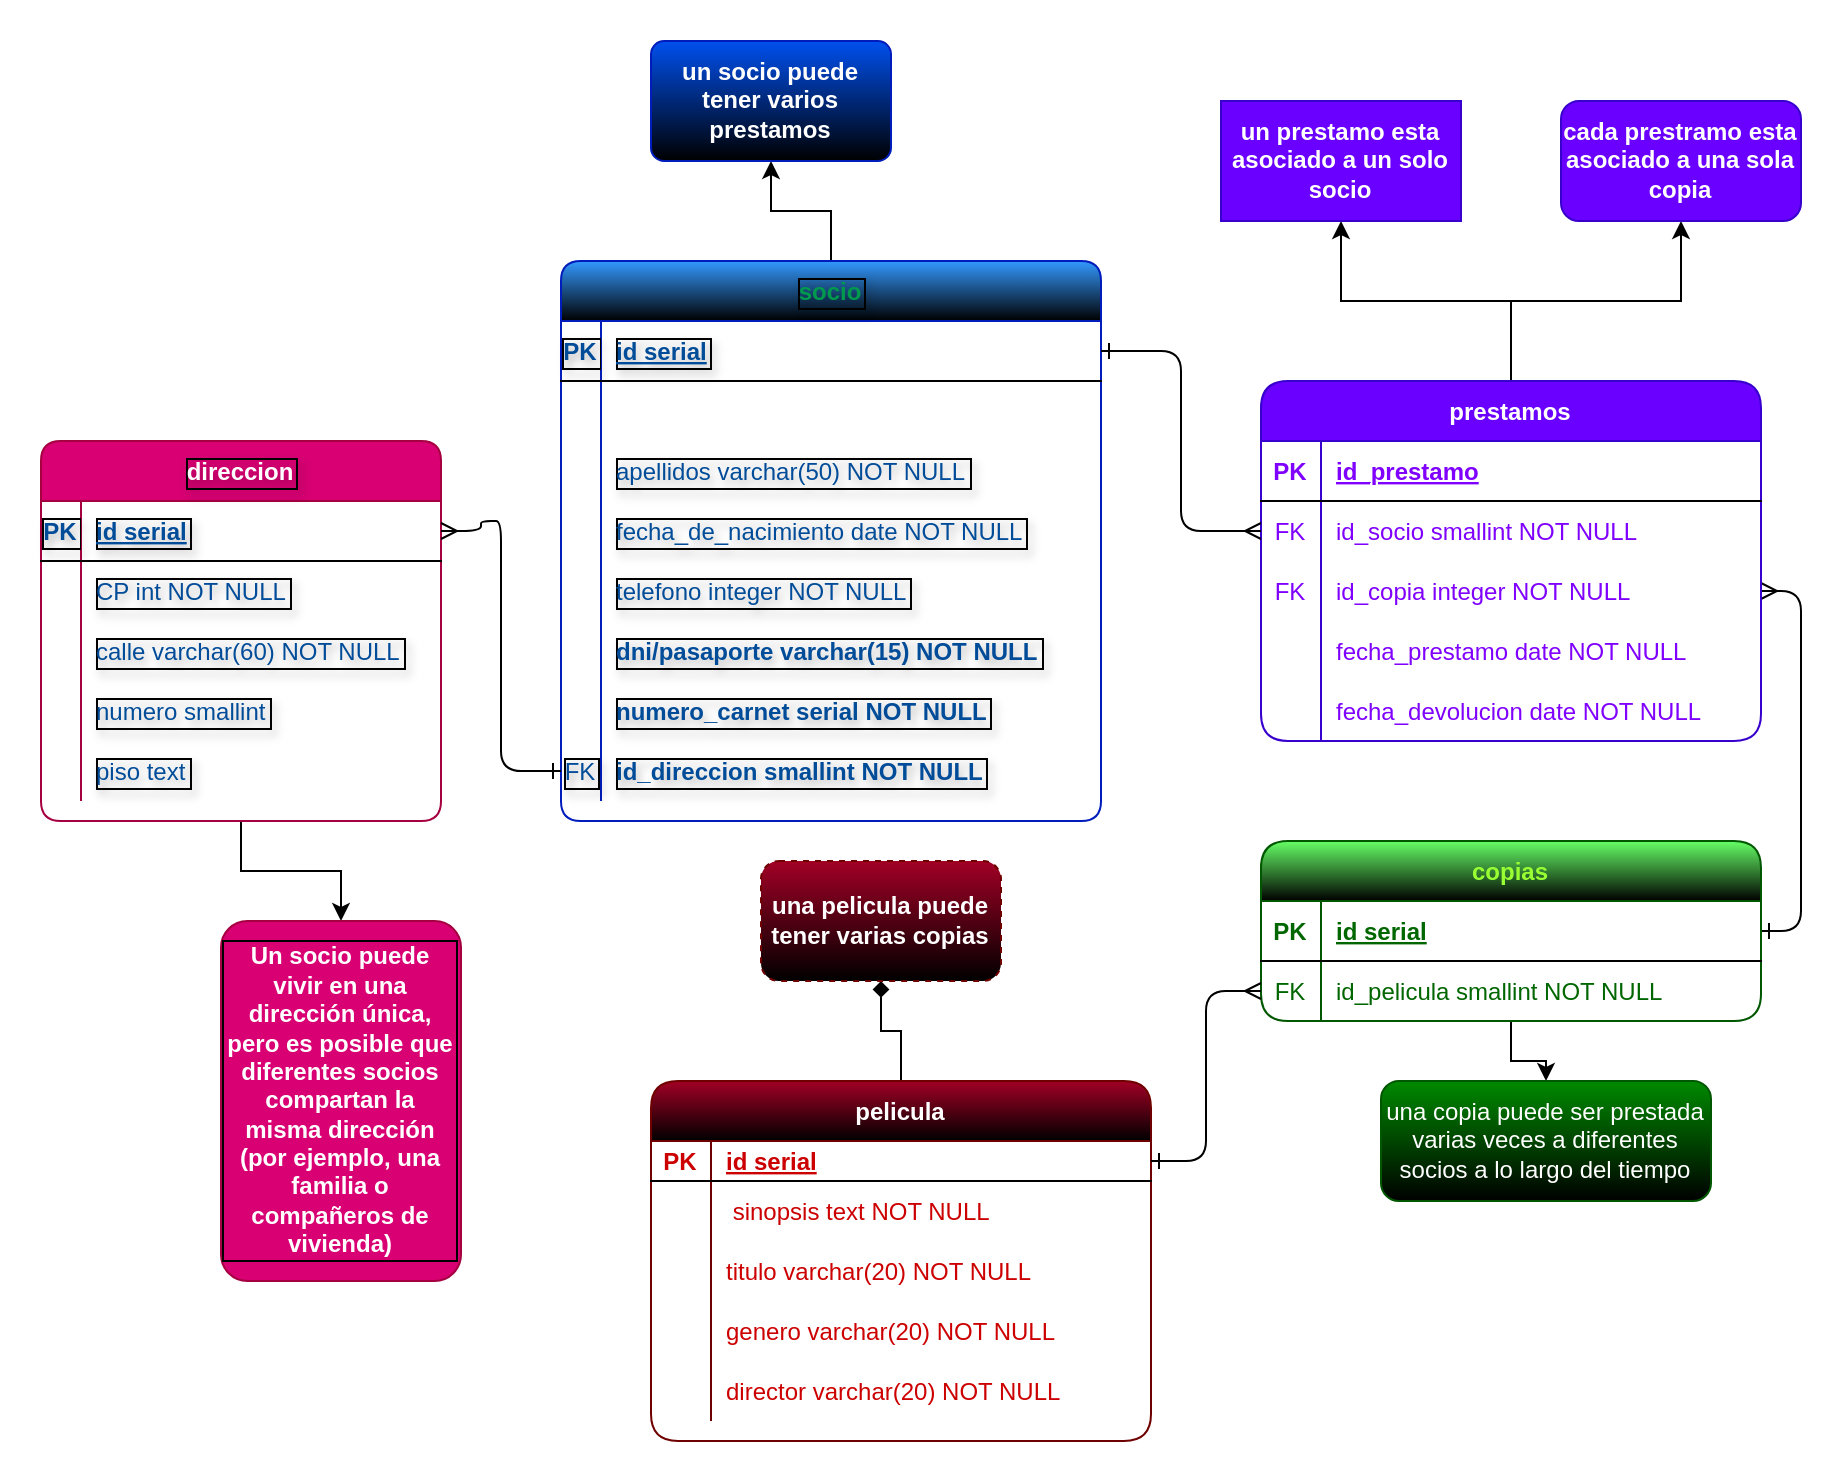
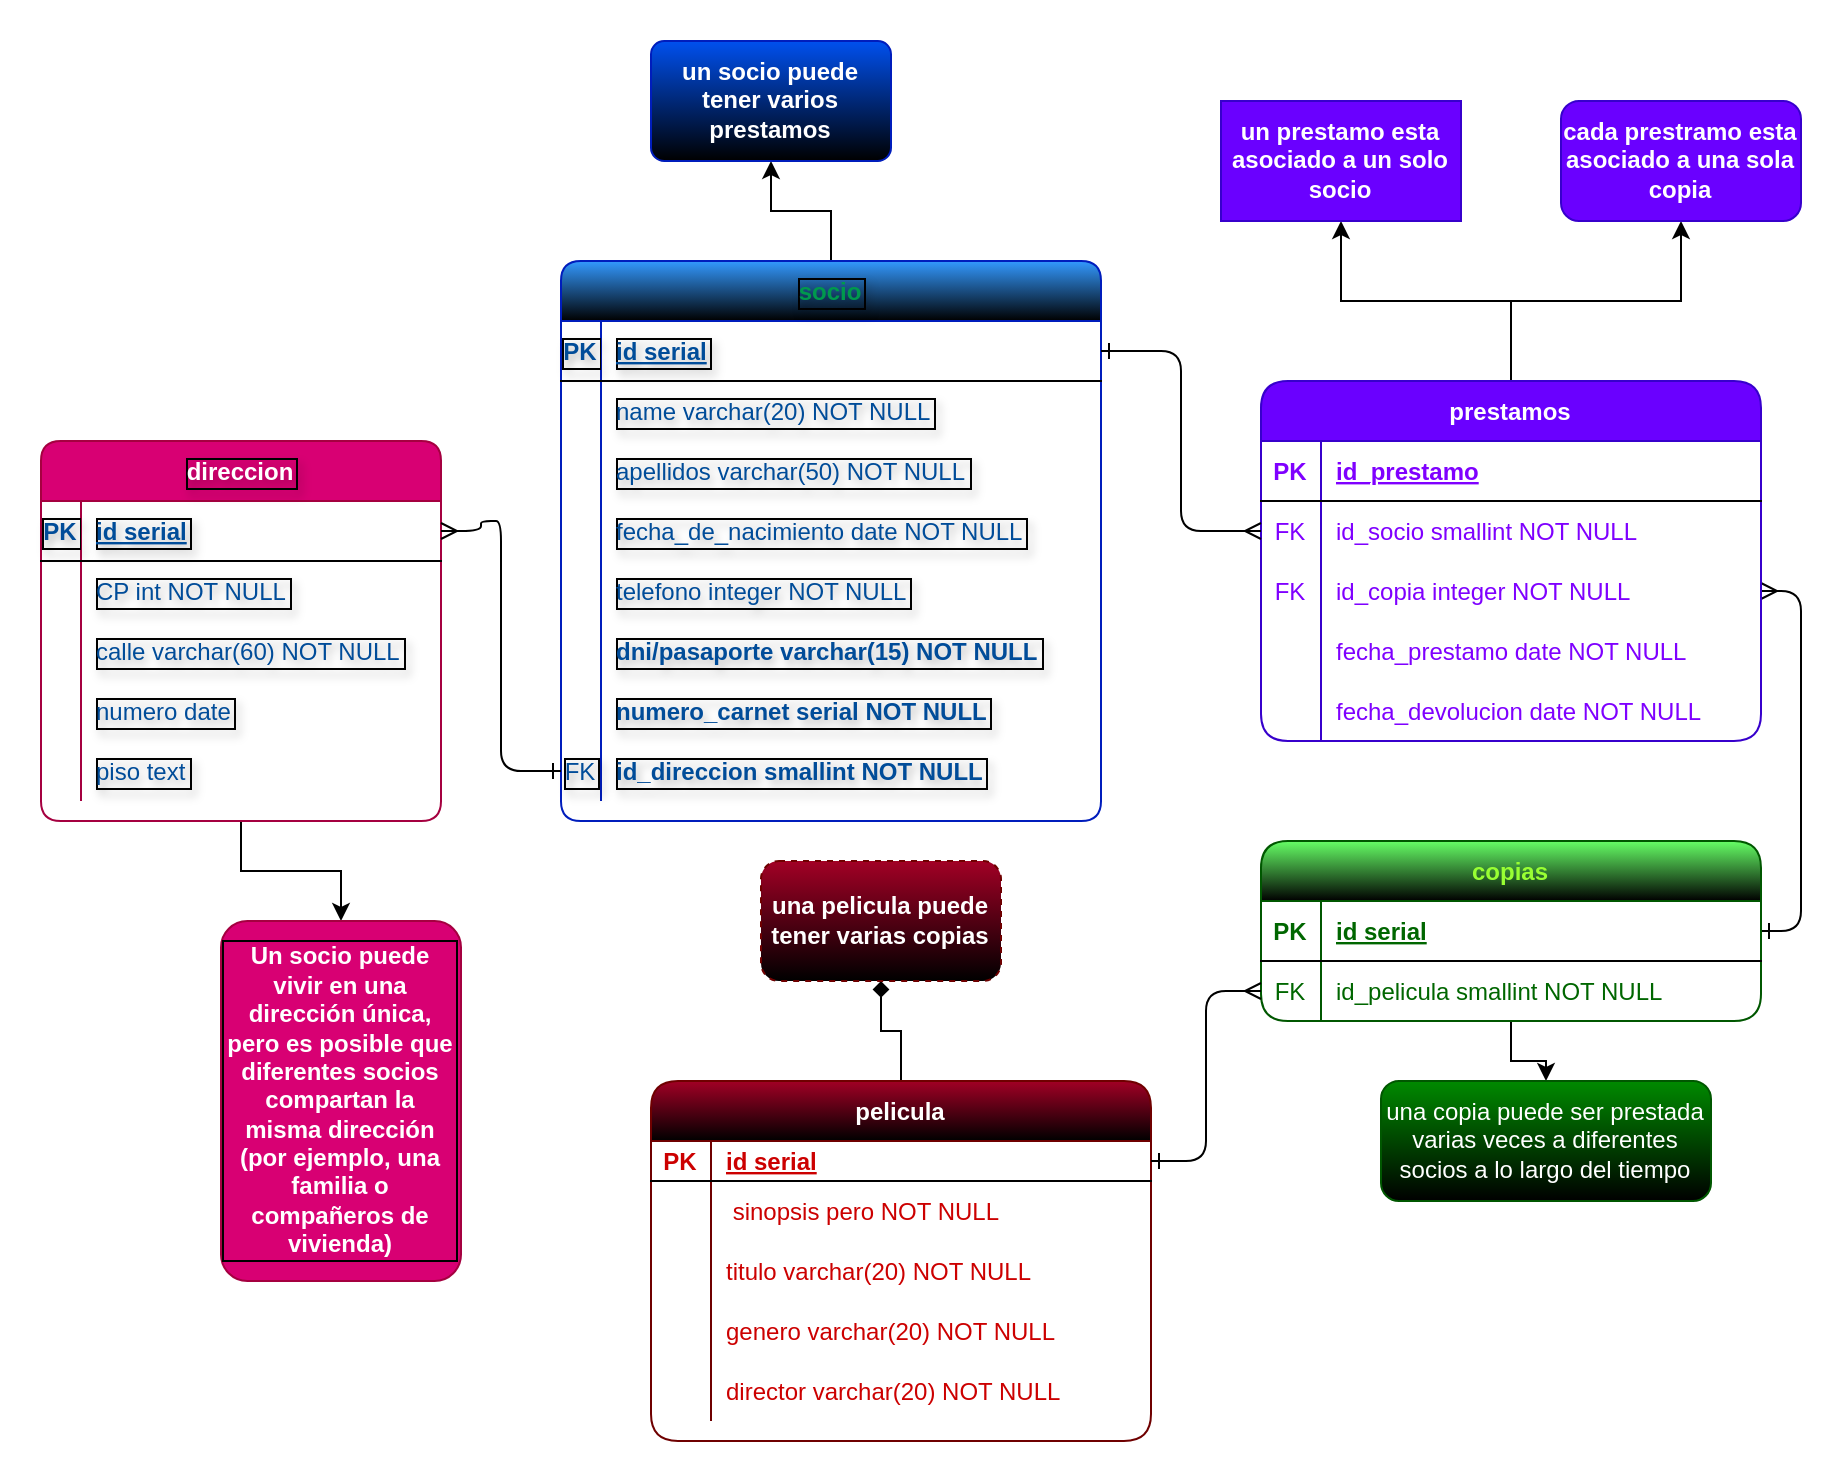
none -> (851, 411)
(184, 712) -> (167, 712)
(858, 1212) -> (858, 1212)
